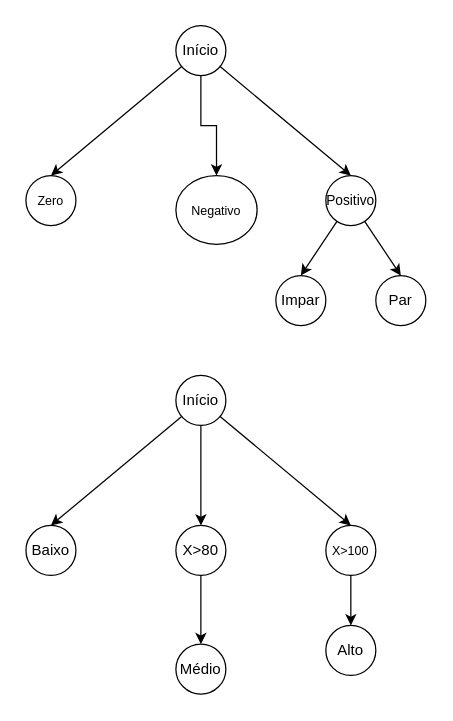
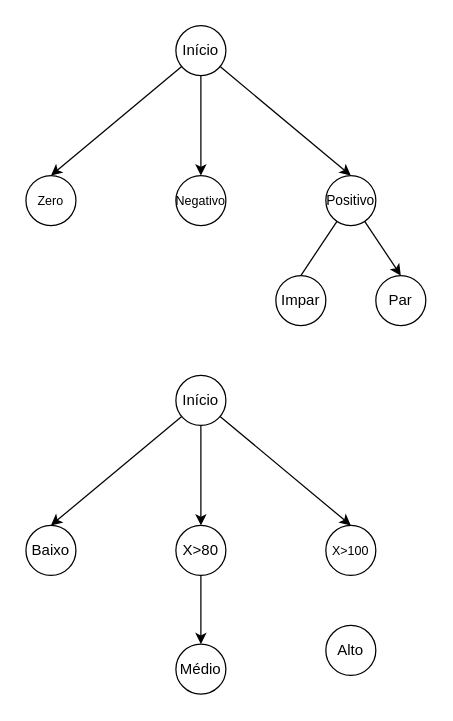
(216, 210) -> (201, 201)
(306, 268) -> (304, 271)
(351, 597) -> none
